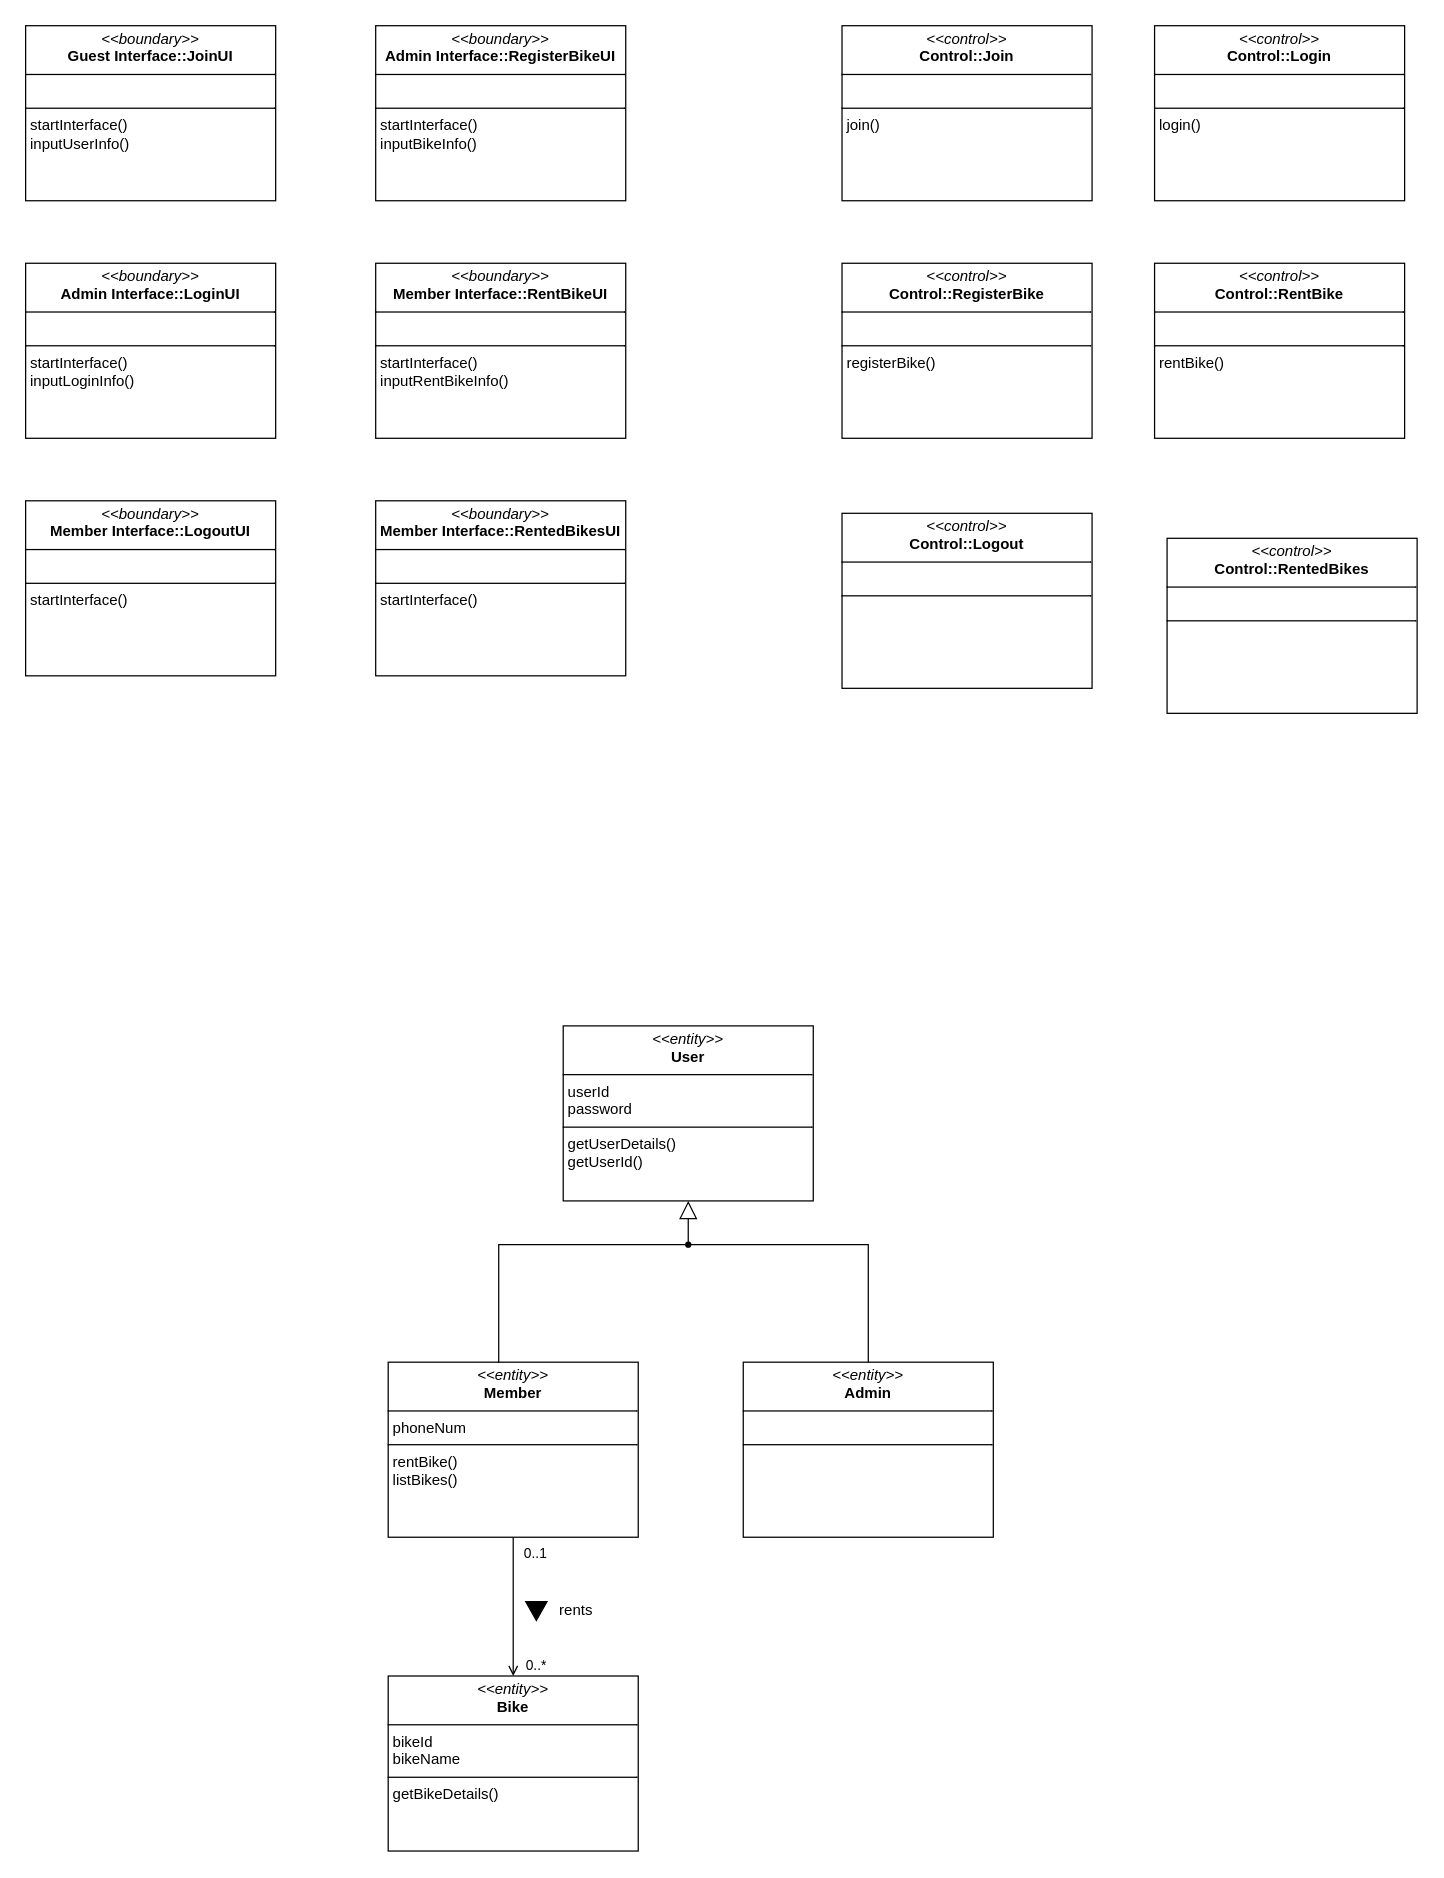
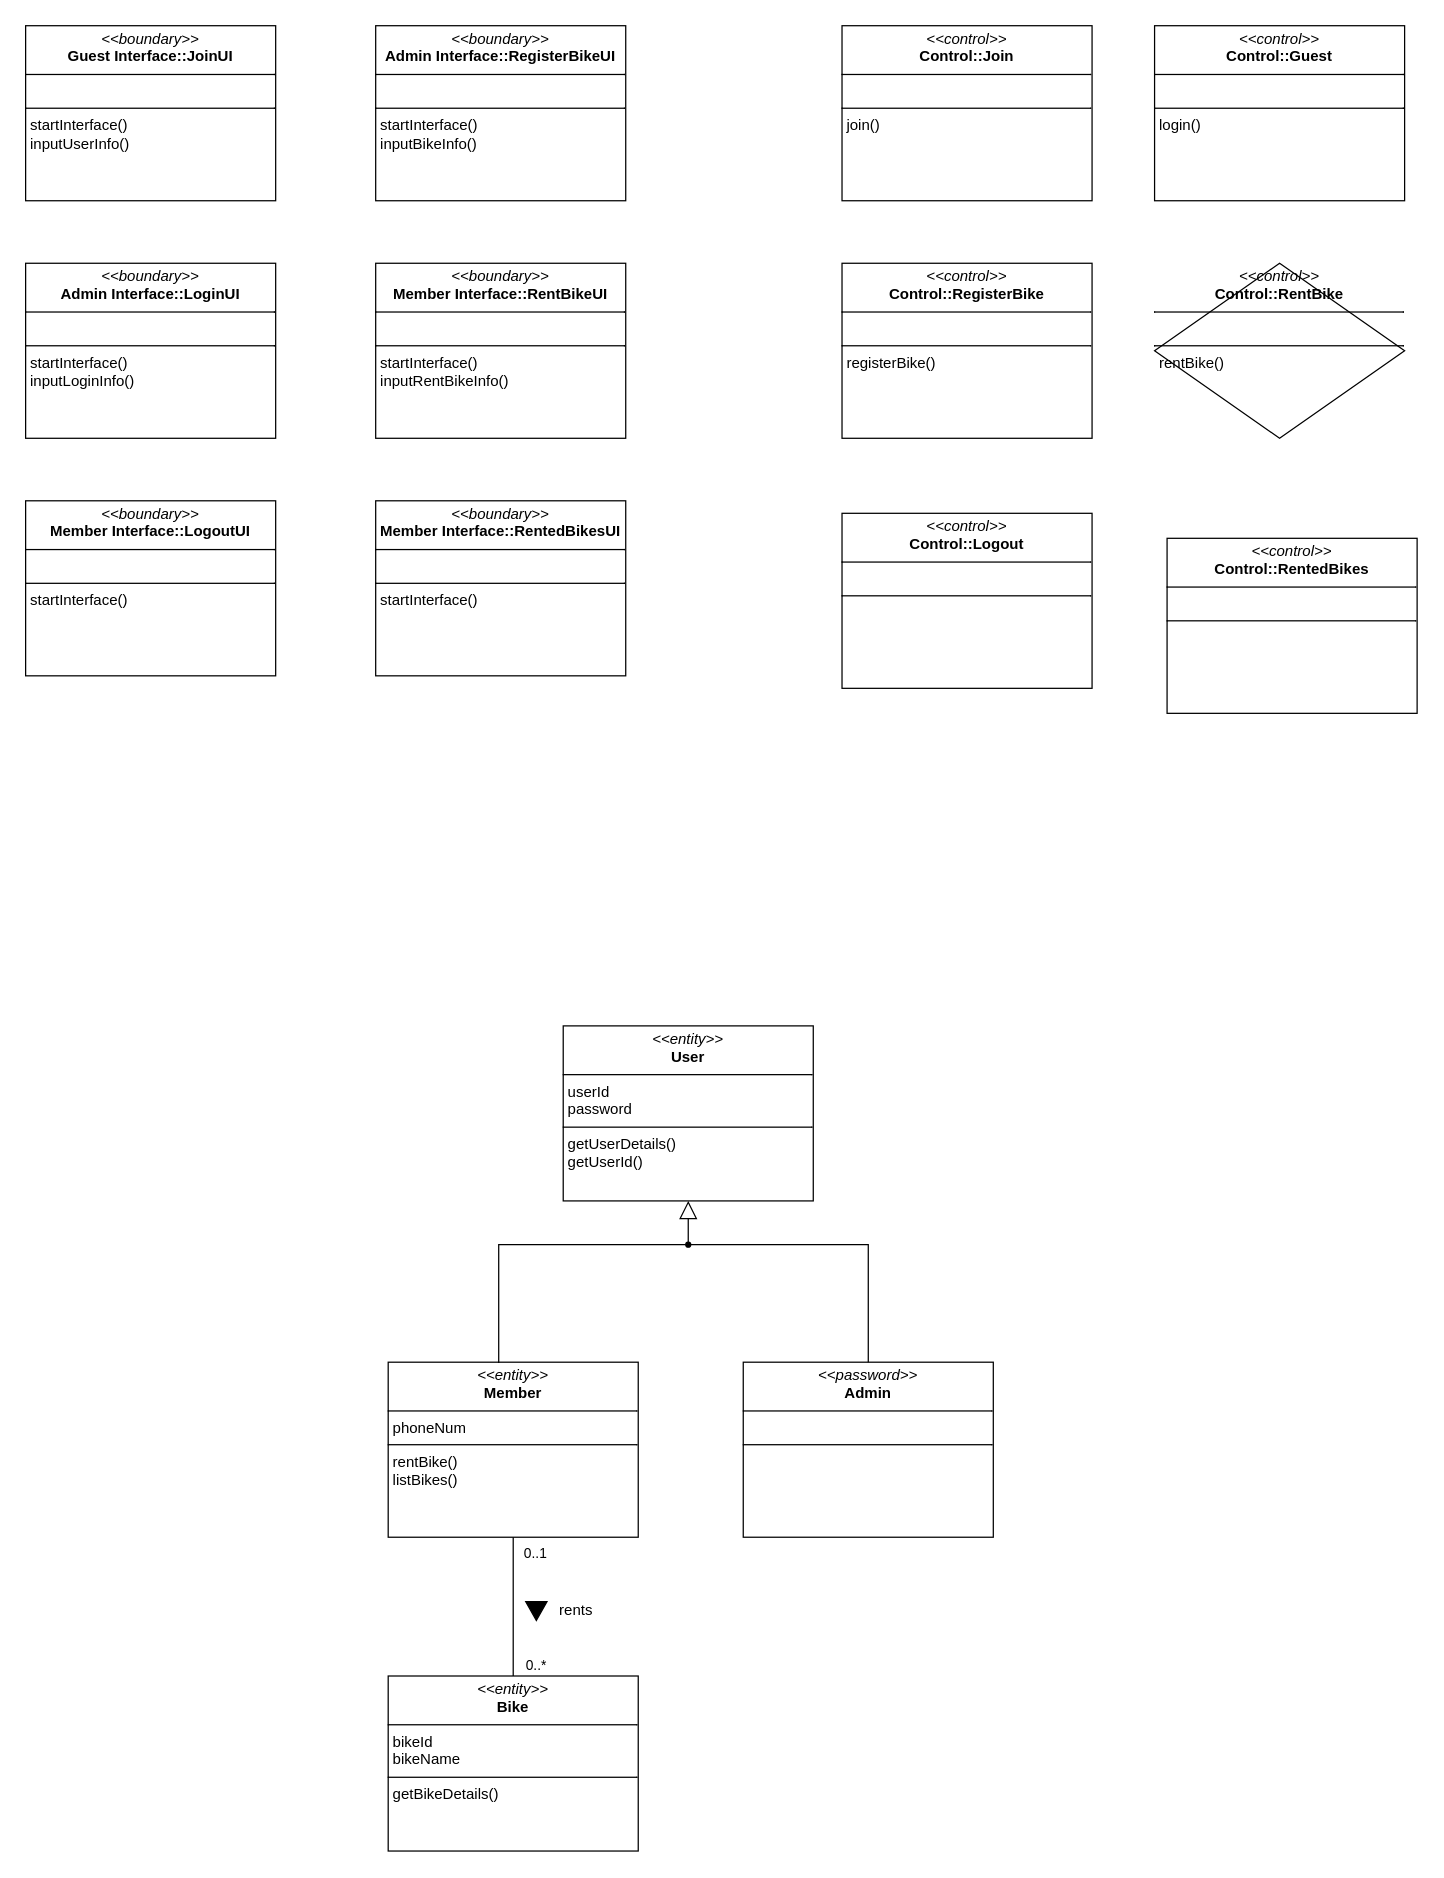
(1205, 53) -> (1207, 53)
(1279, 351) -> (1279, 351)
(783, 1380) -> (794, 1380)
(513, 1670) -> (513, 1671)
